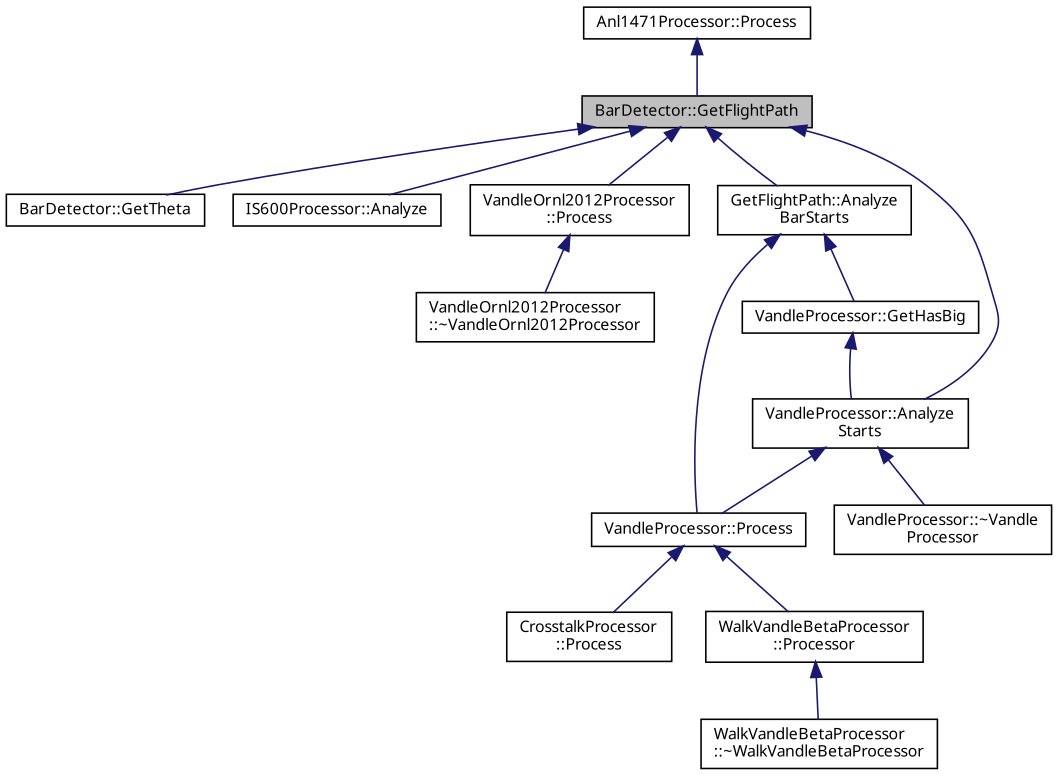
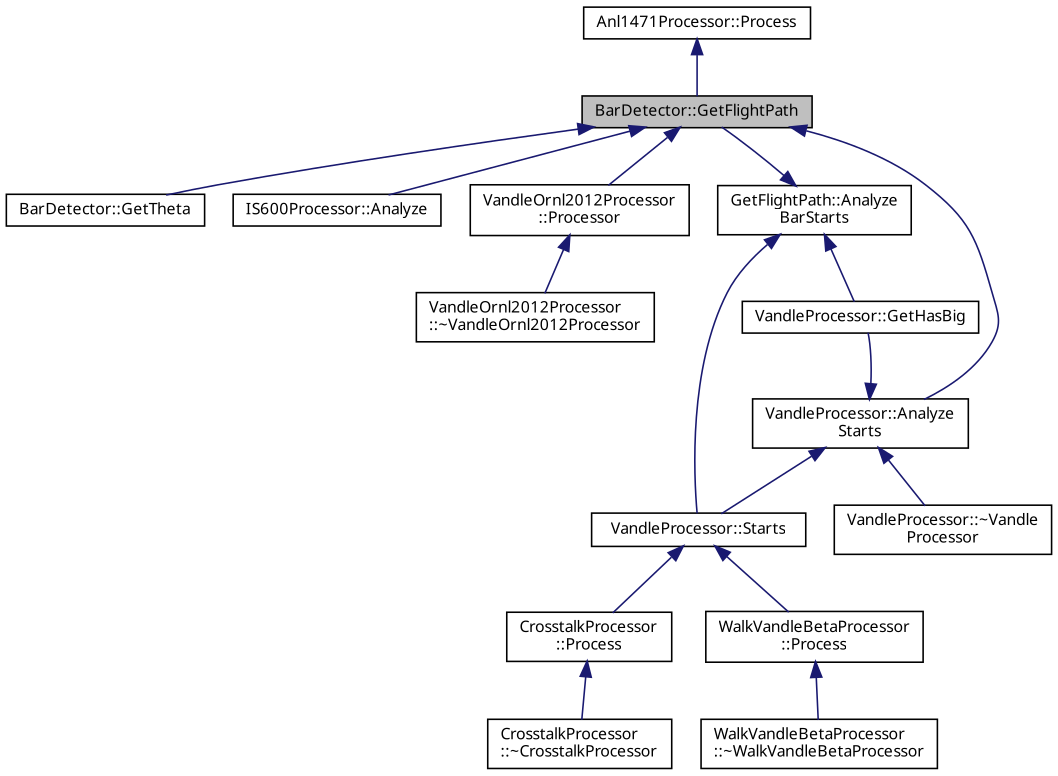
(747, 163) -> (753, 151)
(580, 210) -> (580, 210)
(850, 374) -> (871, 358)
(699, 530) -> (699, 530)
(814, 637) -> (814, 637)
none -> (580, 744)
